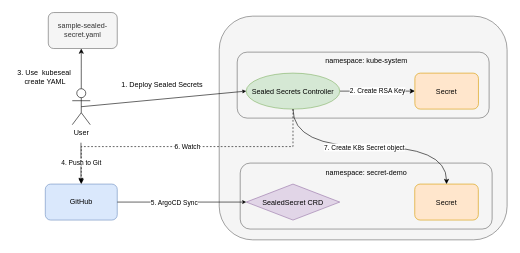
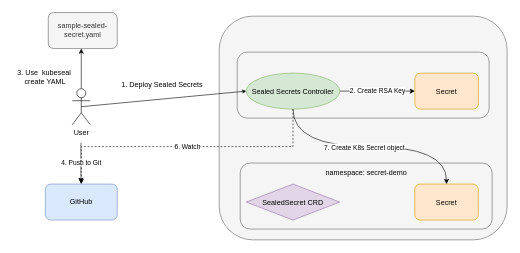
(366, 61) -> none
(173, 202) -> none
